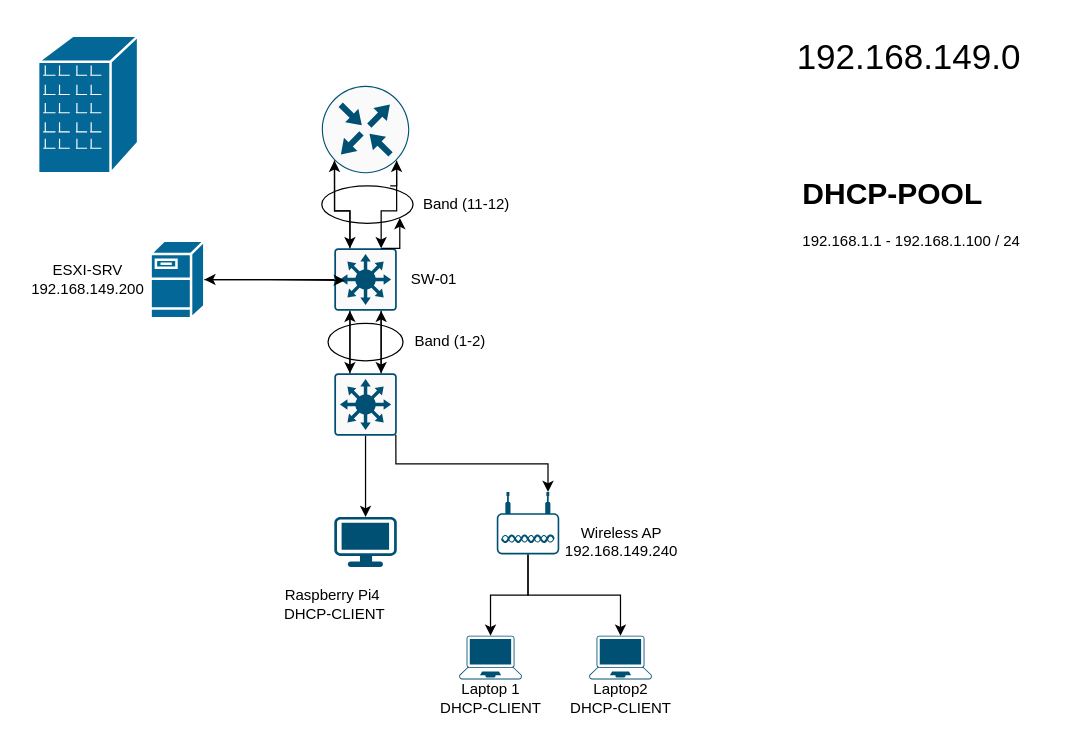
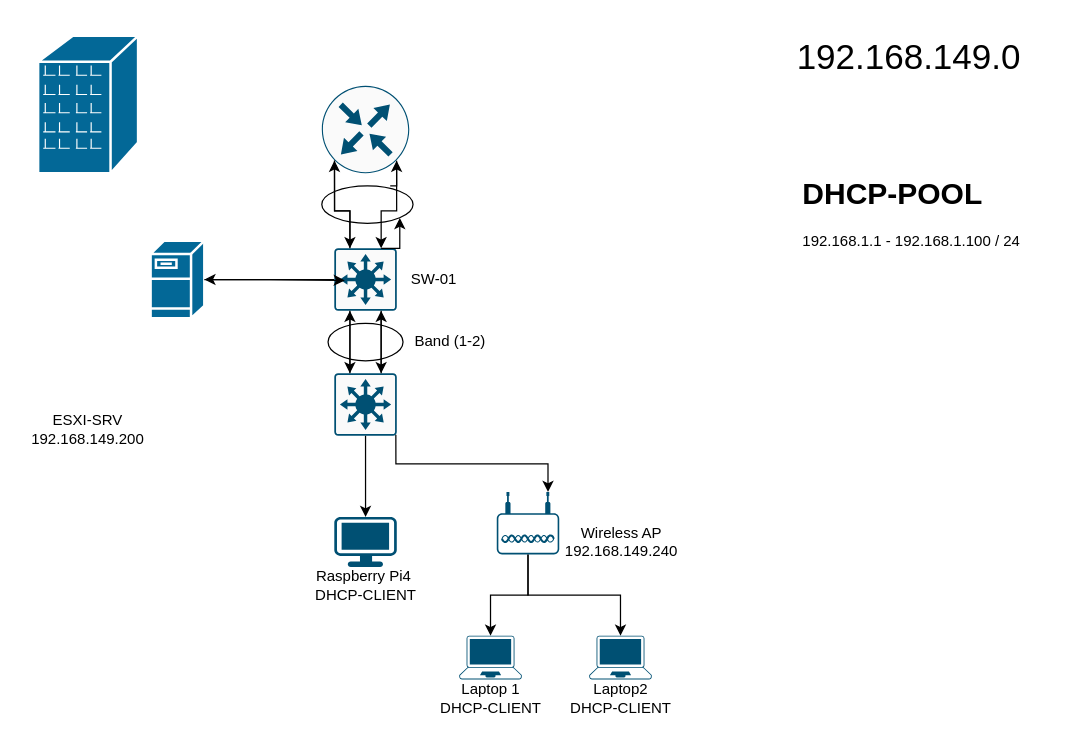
(466, 204) -> none
(88, 279) -> (88, 429)
(334, 604) -> (366, 586)
